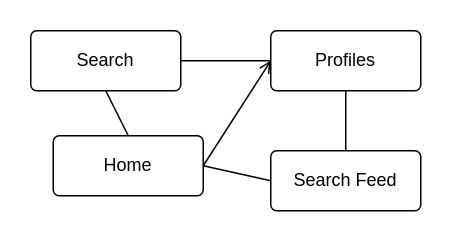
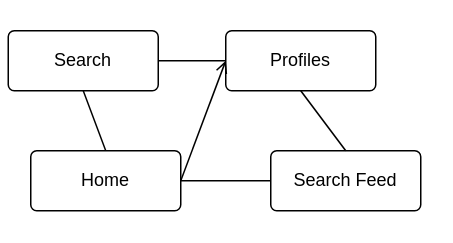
(106, 61) -> (83, 61)
(346, 61) -> (301, 61)
(128, 166) -> (106, 181)
